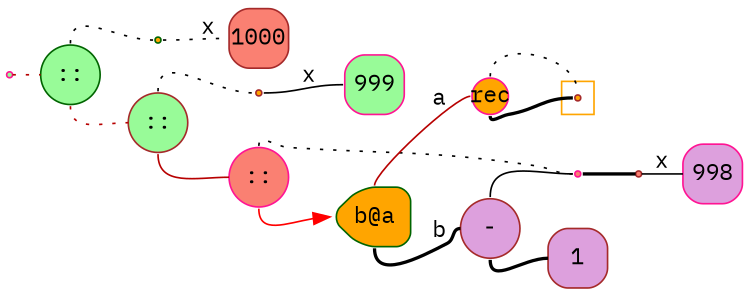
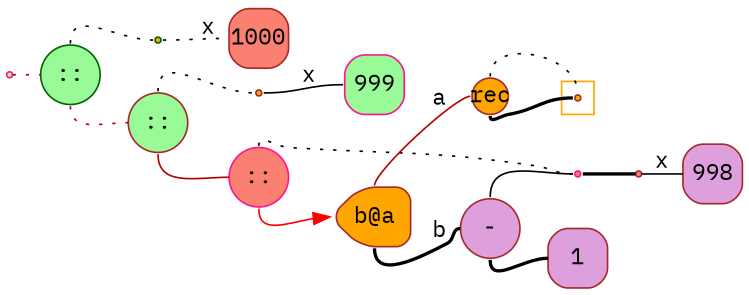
(490, 96) -> (490, 96)
(713, 174) -> (713, 174)
(375, 217) -> (375, 217)
